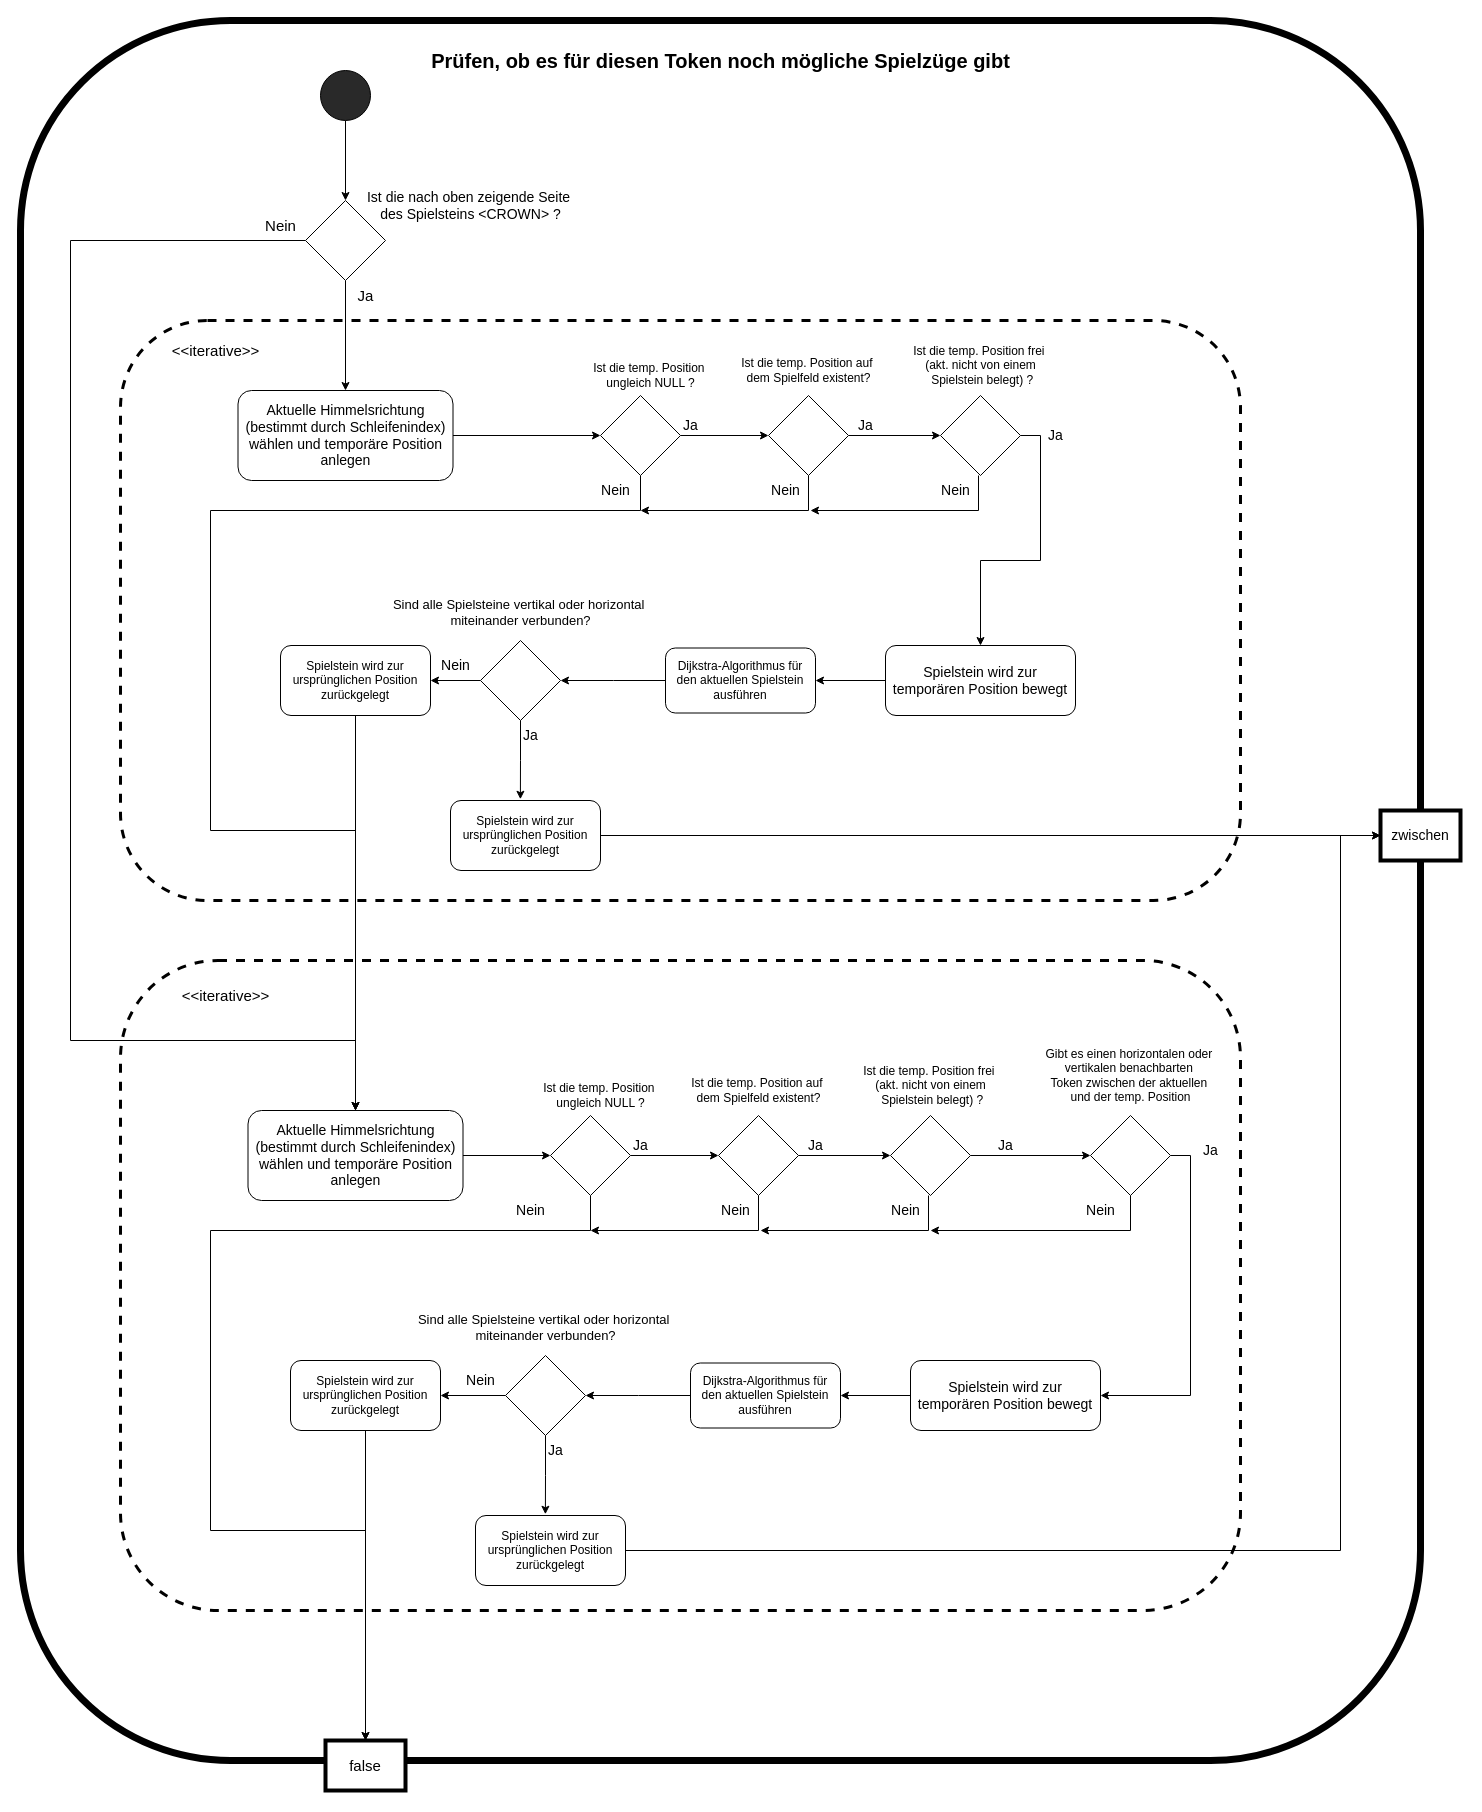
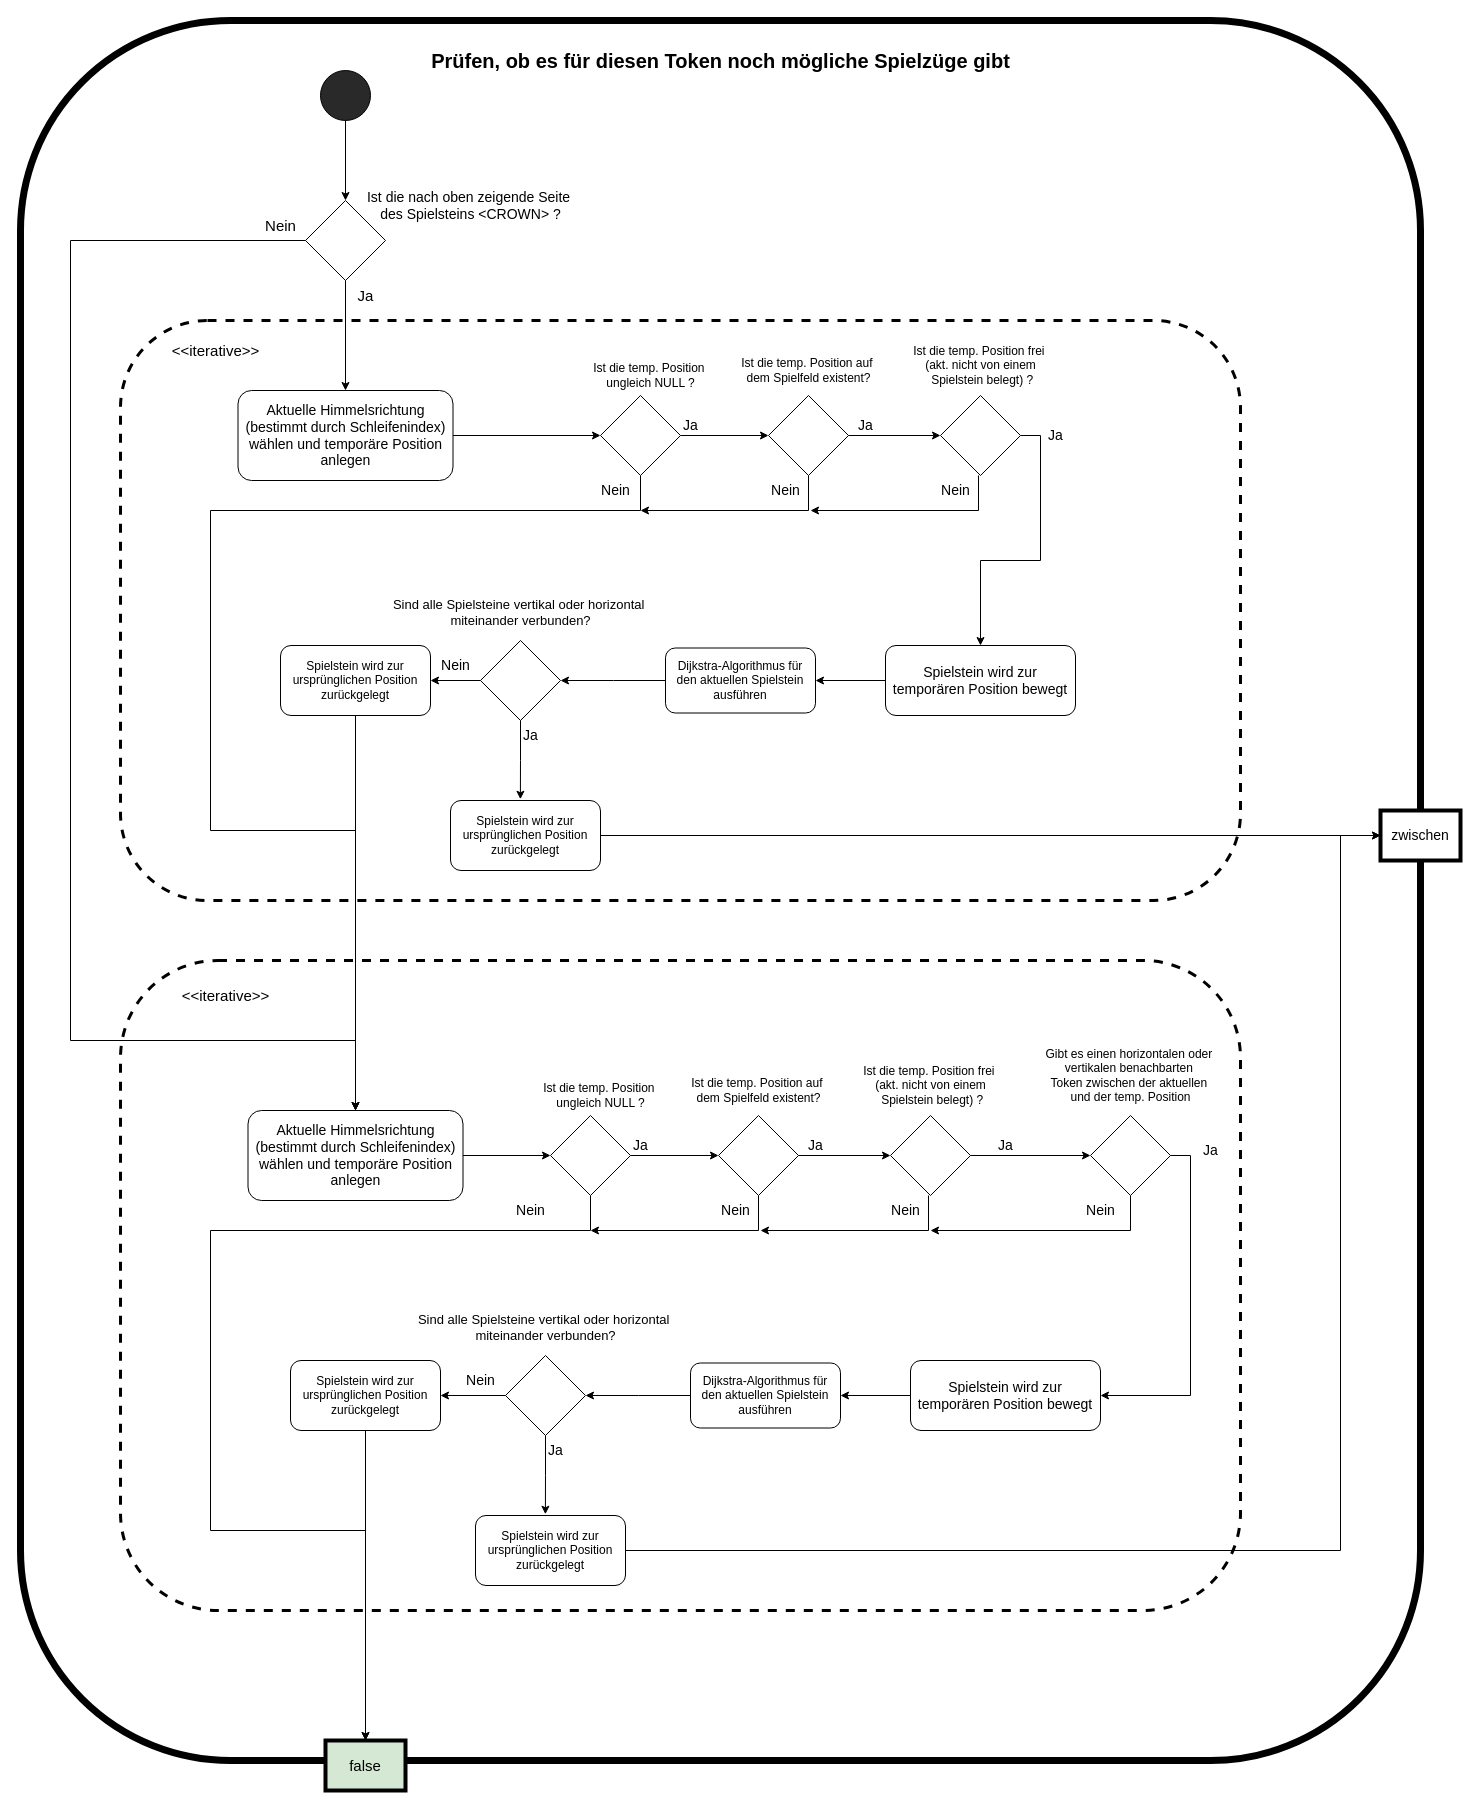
(366, 1766) -> (366, 1766)
